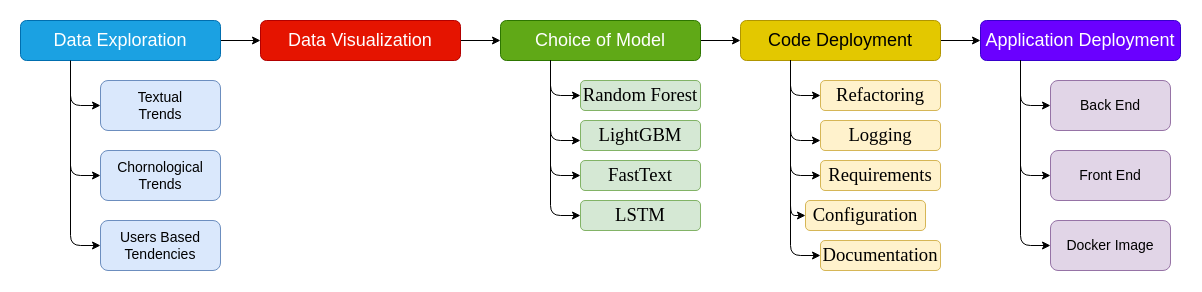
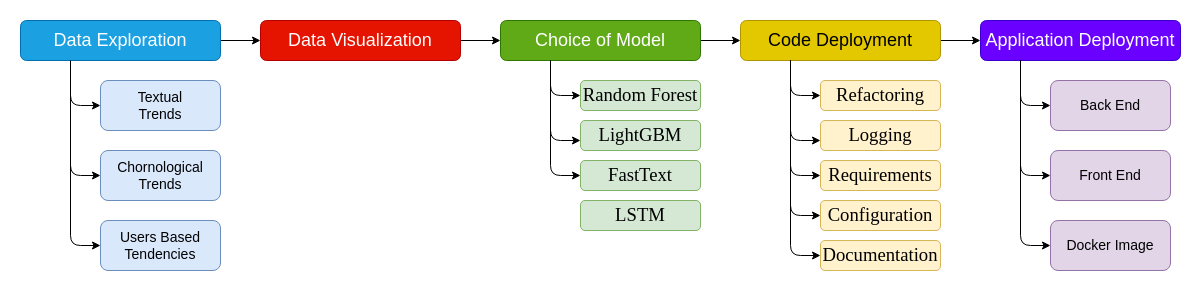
(551, 200) -> none
(866, 216) -> (881, 216)
